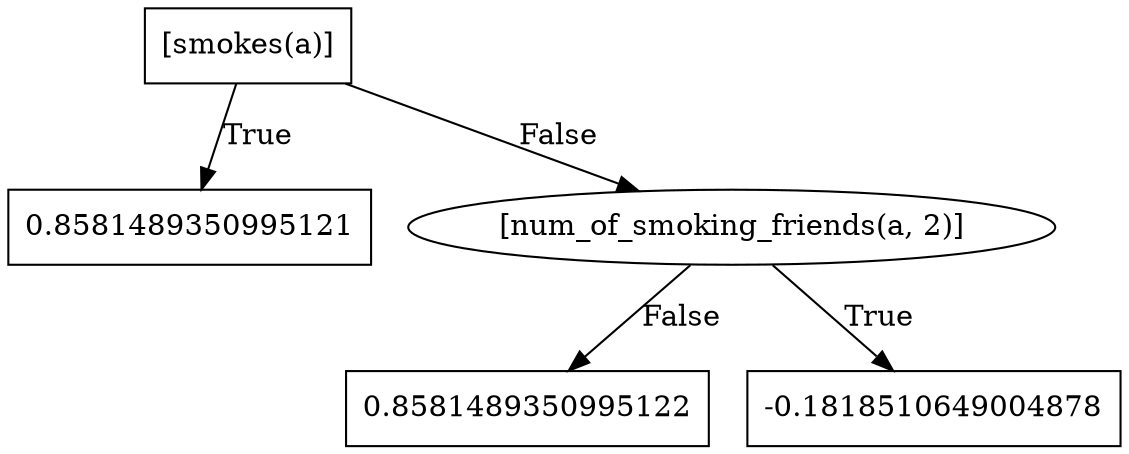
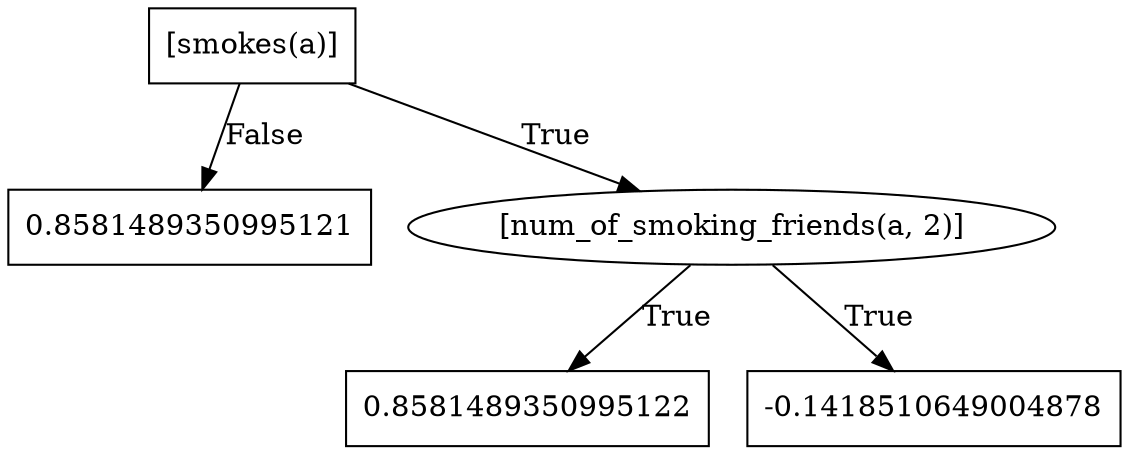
(259, 137) -> (265, 137)
(559, 137) -> (557, 137)
(682, 318) -> (678, 318)
(934, 409) -> (934, 409)
